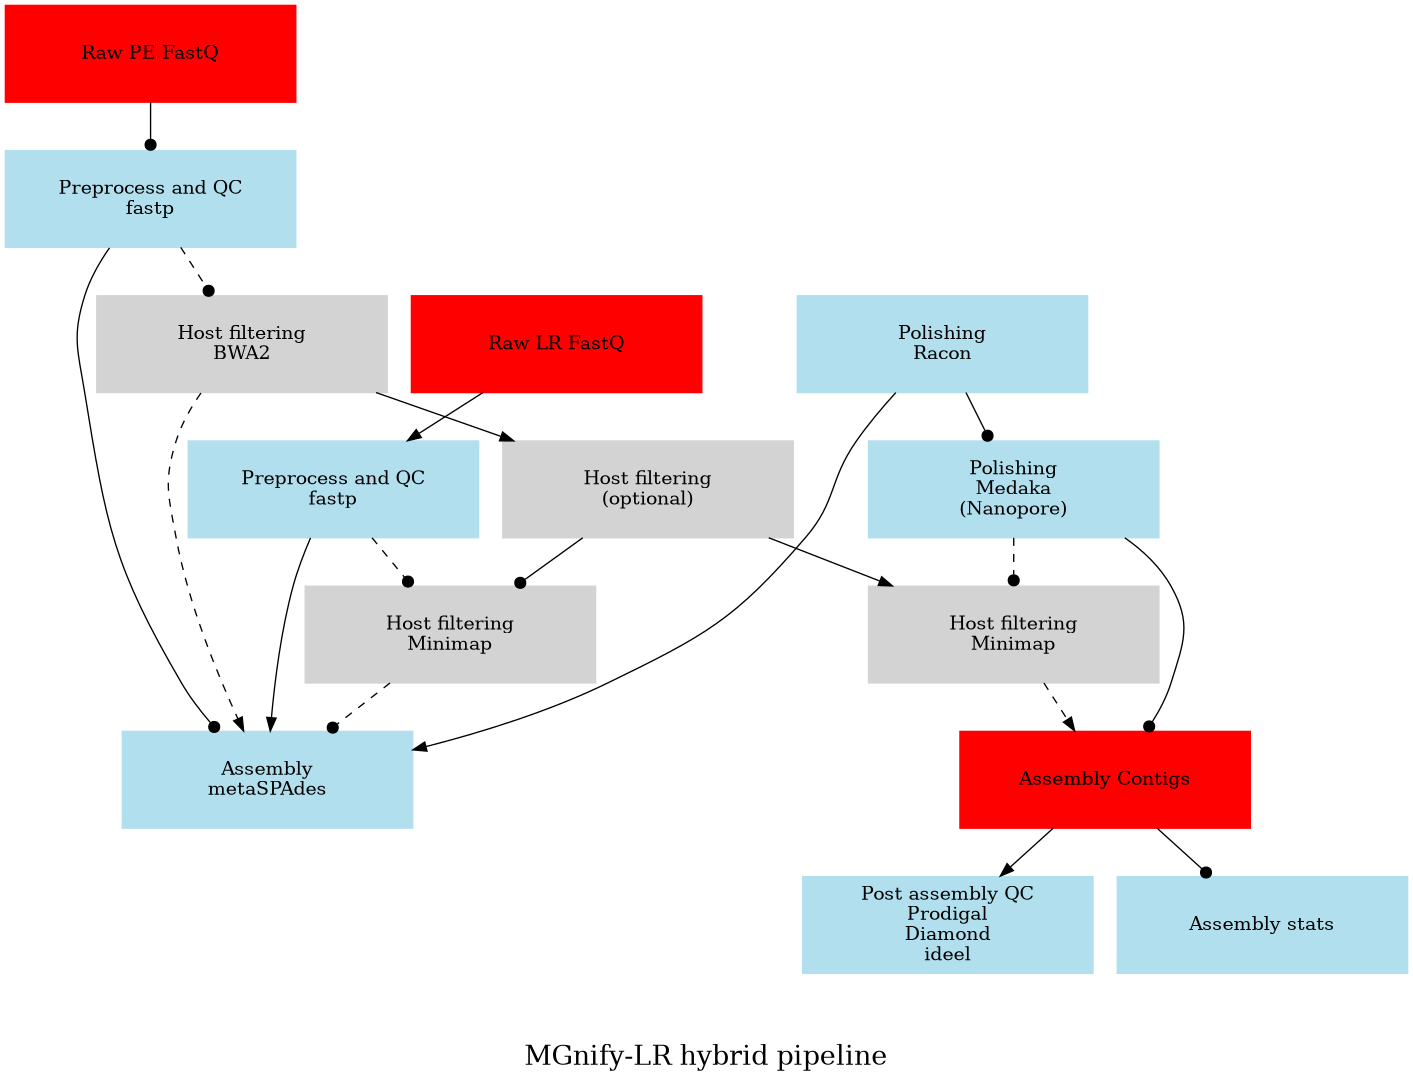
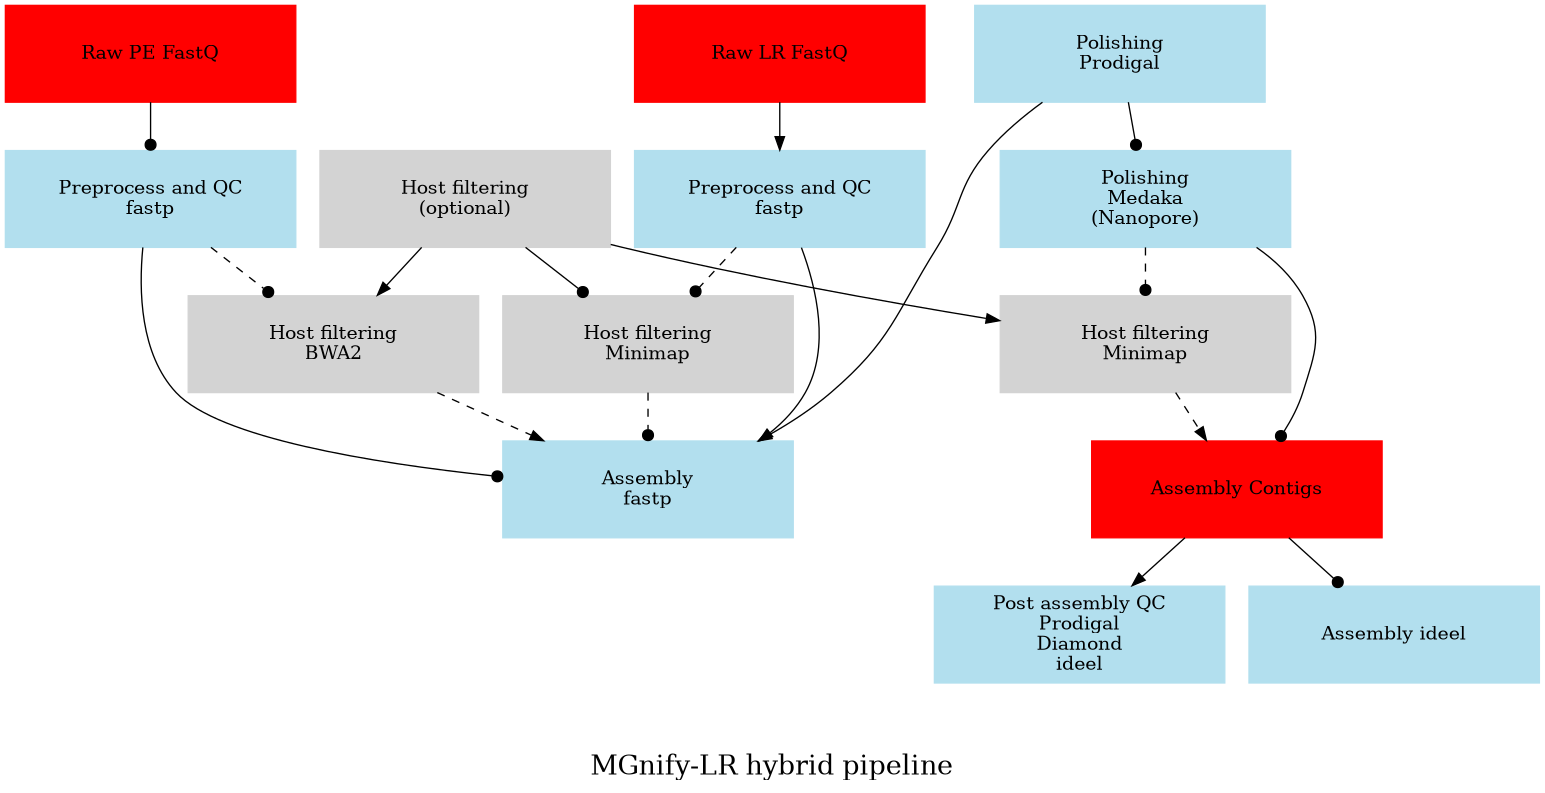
(942, 344) -> (1120, 54)
(435, 413) -> (404, 266)
(268, 780) -> (648, 489)
(1262, 925) -> (1394, 635)
